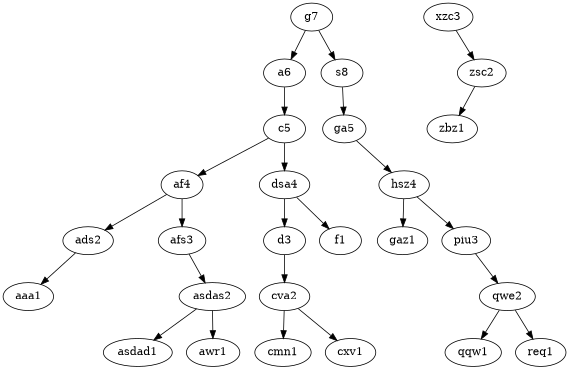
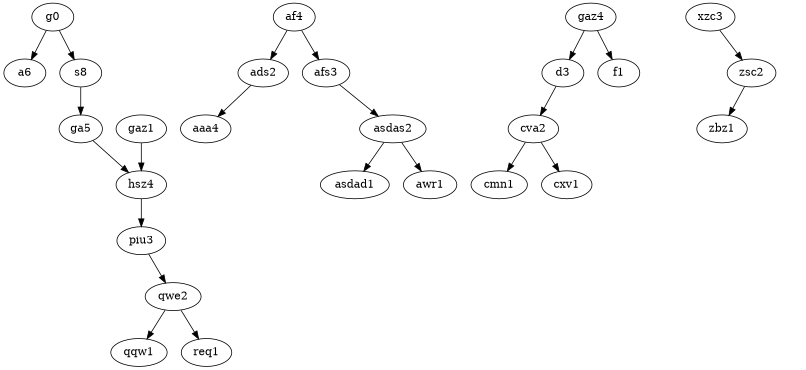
(312, 17) -> (53, 17)
(285, 129) -> none
(285, 185) -> (591, 17)
(403, 209) -> (141, 153)
(28, 297) -> (206, 129)
